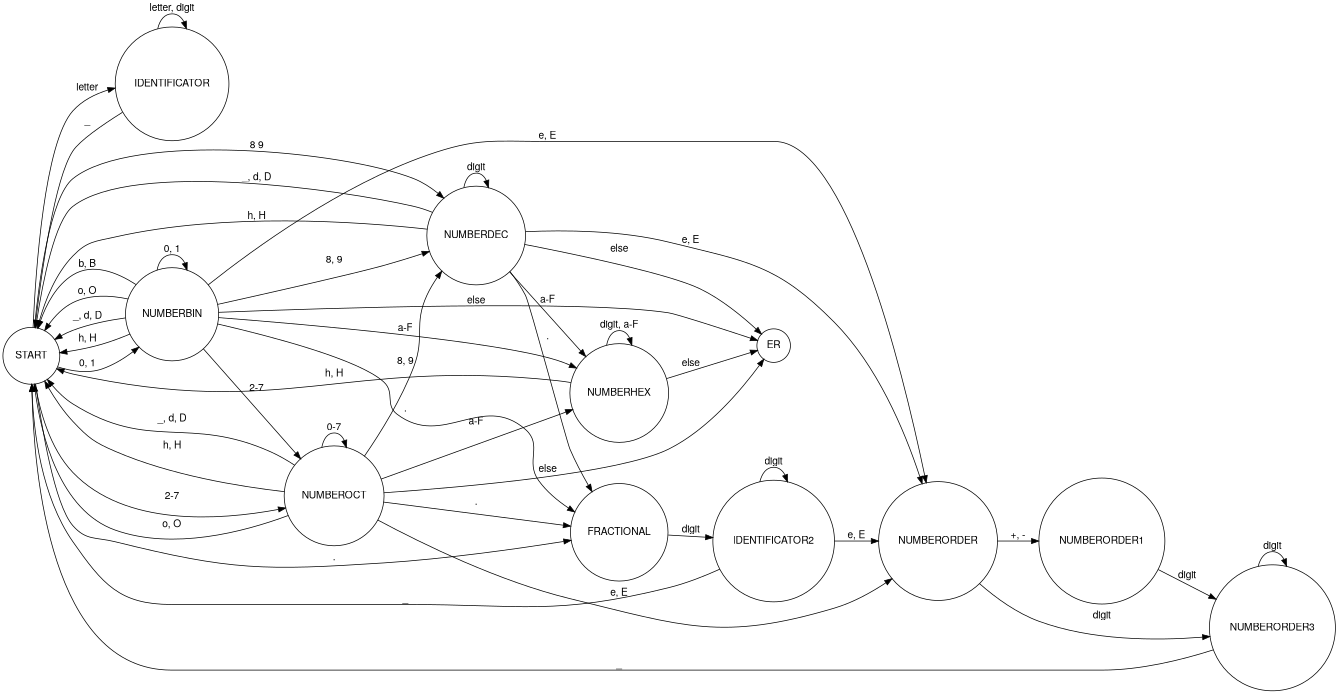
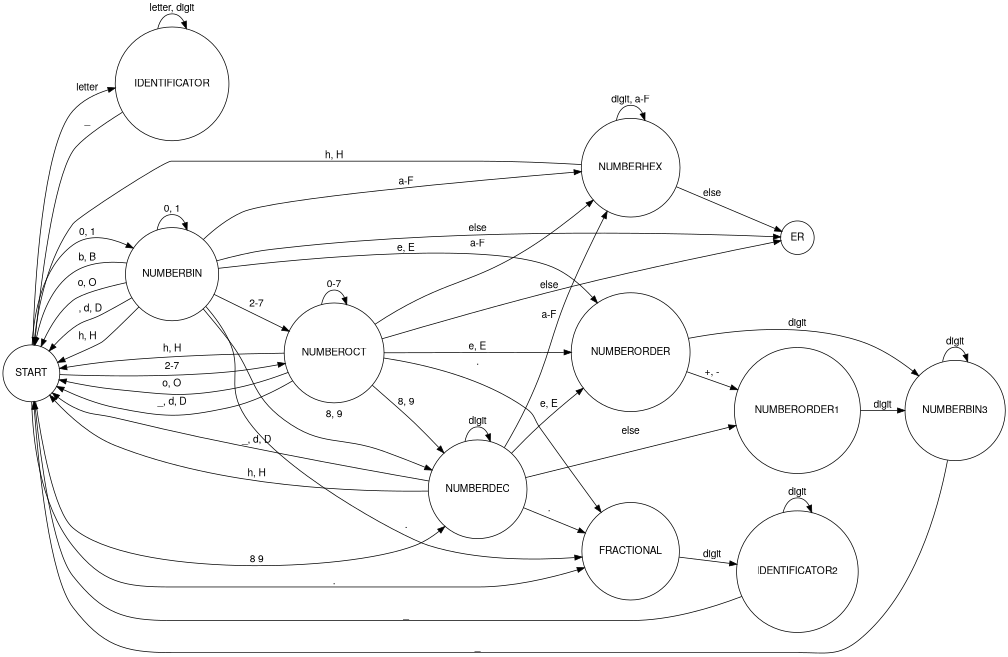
(647, 271) -> (627, 452)
(853, 541) -> none
(1272, 628) -> (955, 411)
